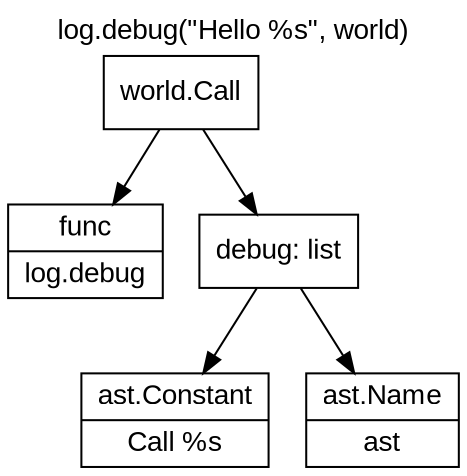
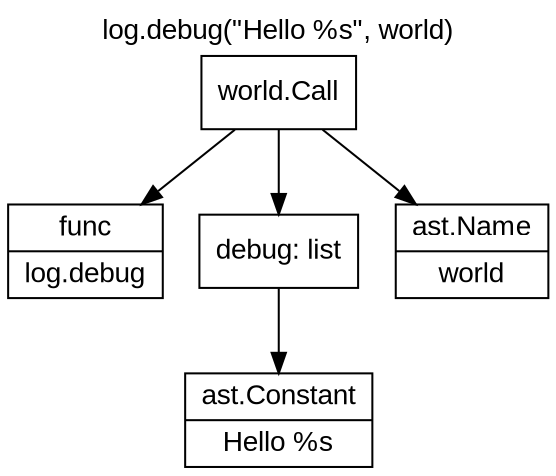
(322, 322) -> (361, 160)
(175, 443) -> (279, 443)
(383, 443) -> (472, 274)
